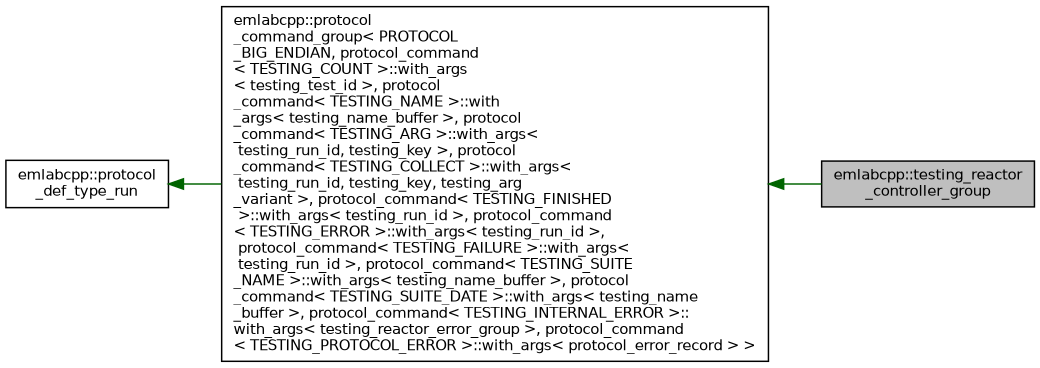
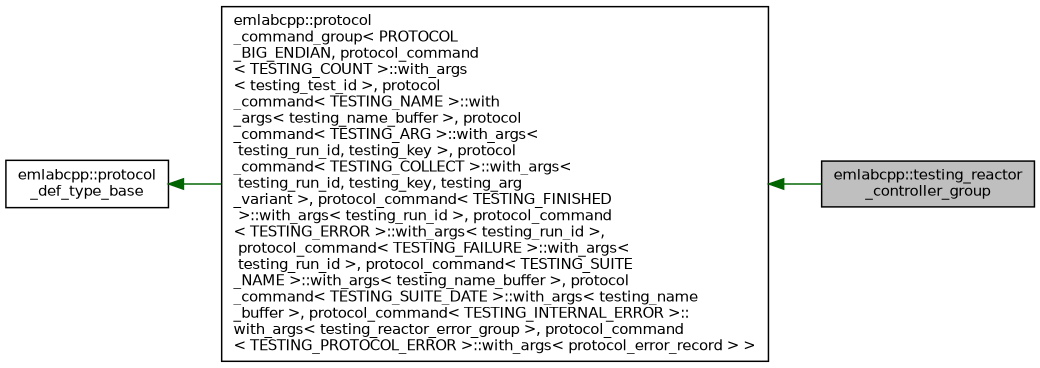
(87, 184) -> (87, 184)
